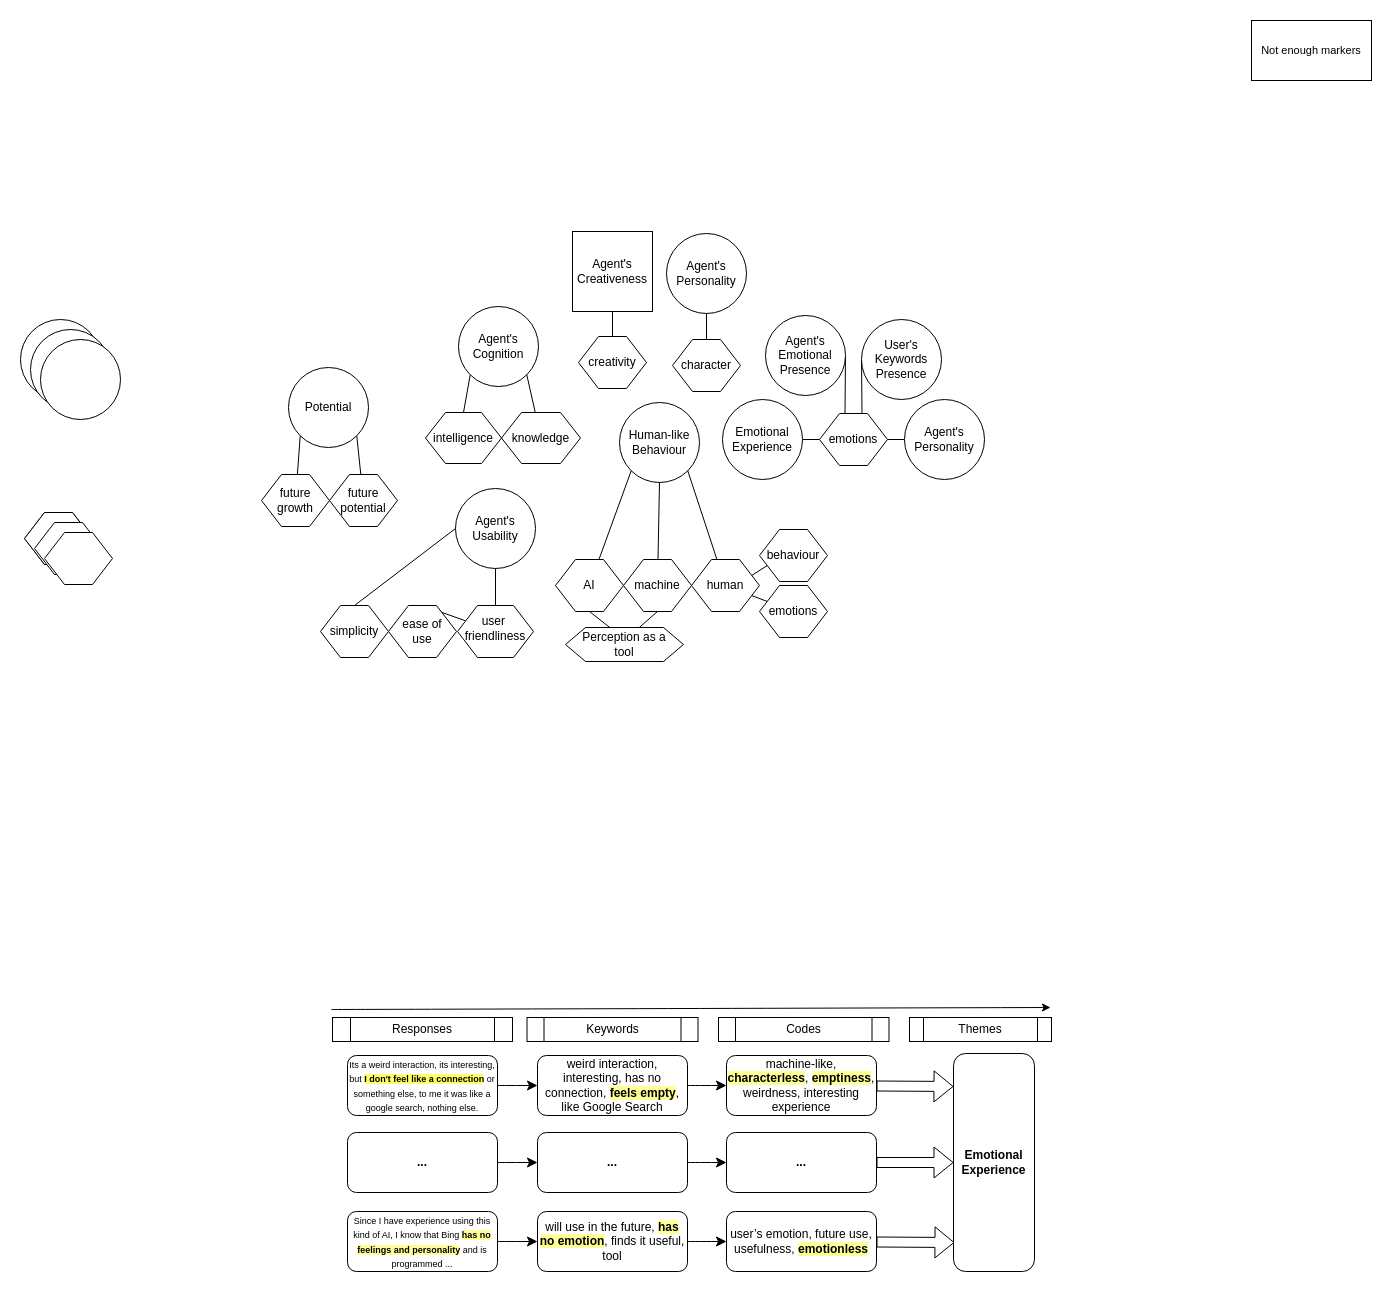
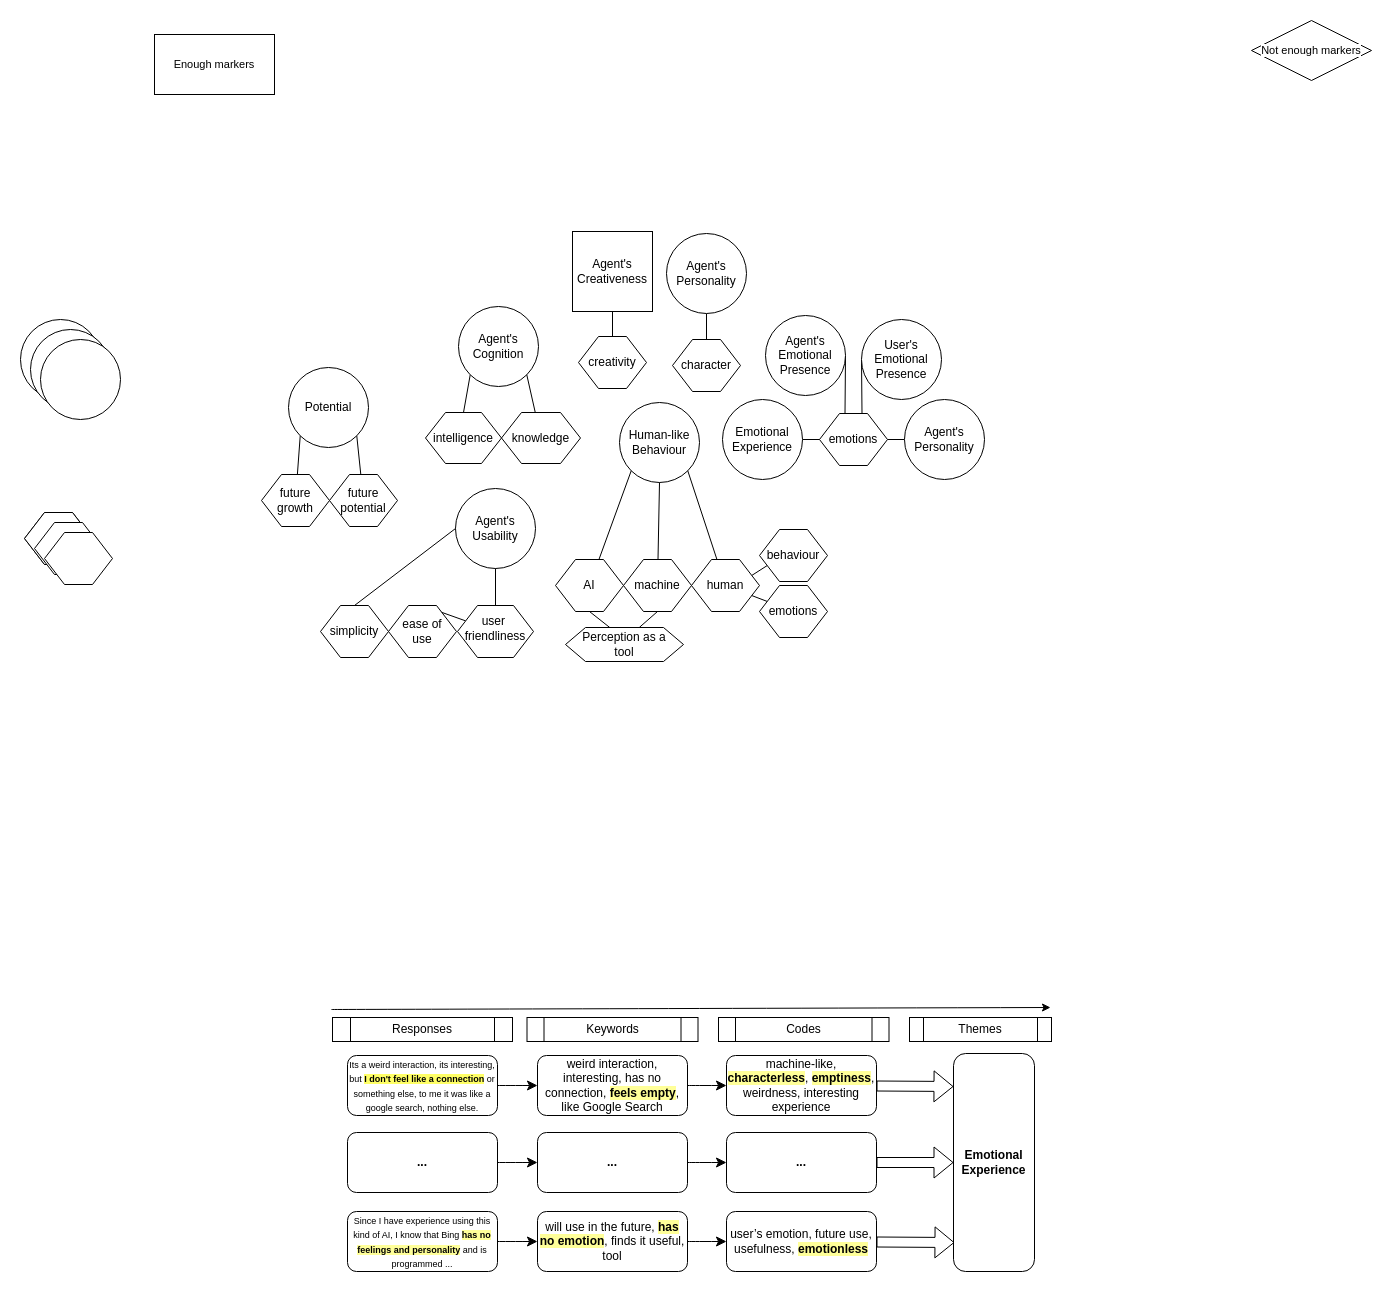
(1312, 51) -> (1312, 51)
none -> (215, 65)
(902, 360) -> (902, 360)
